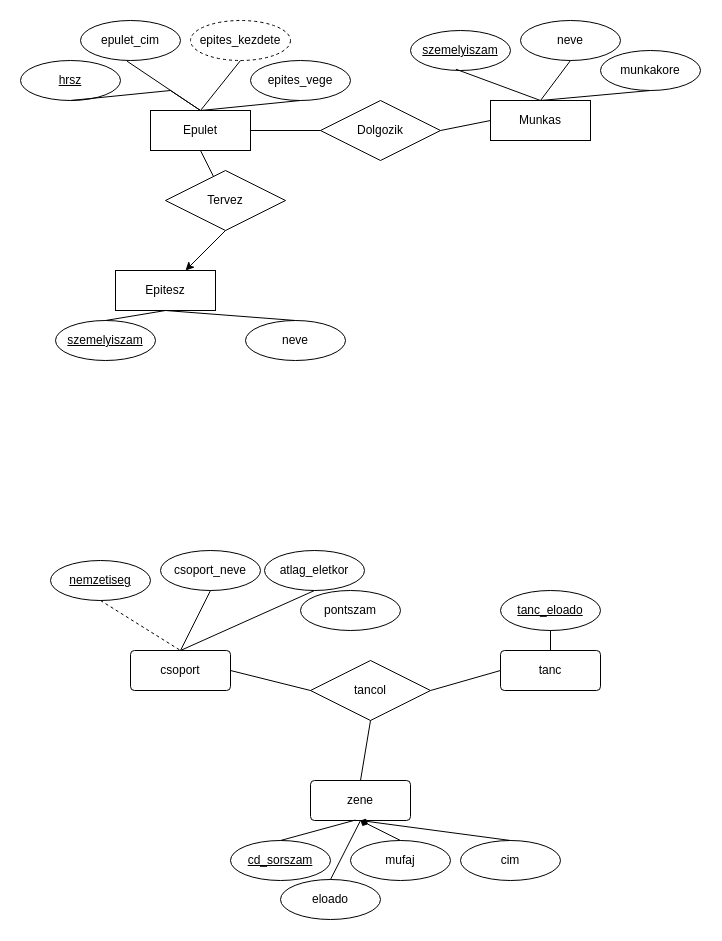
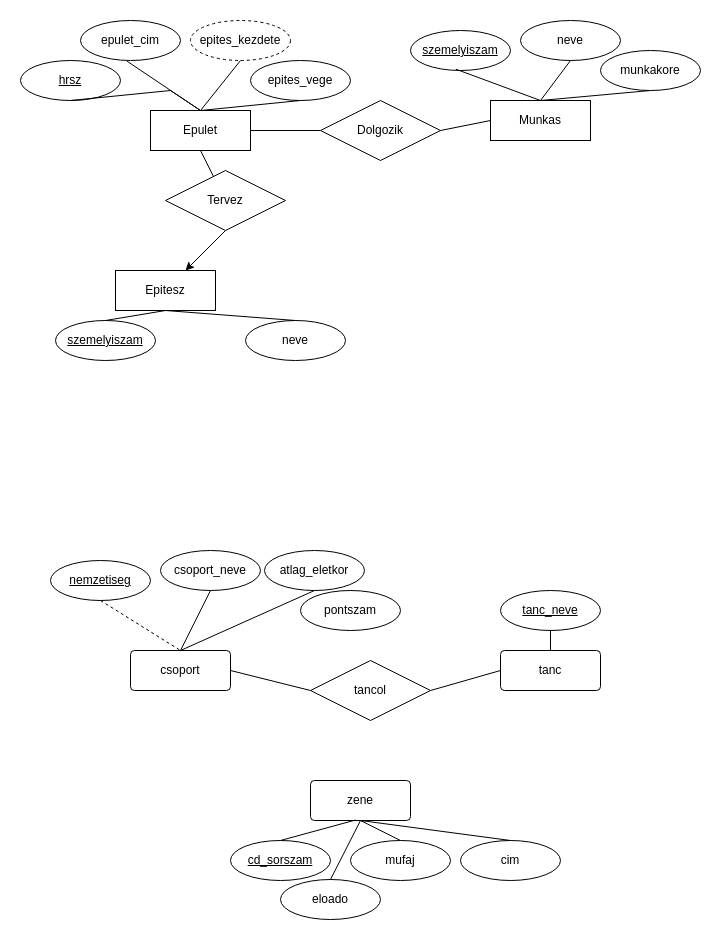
(551, 611) -> (551, 611)
(366, 751) -> none
(368, 824) -> (366, 823)
